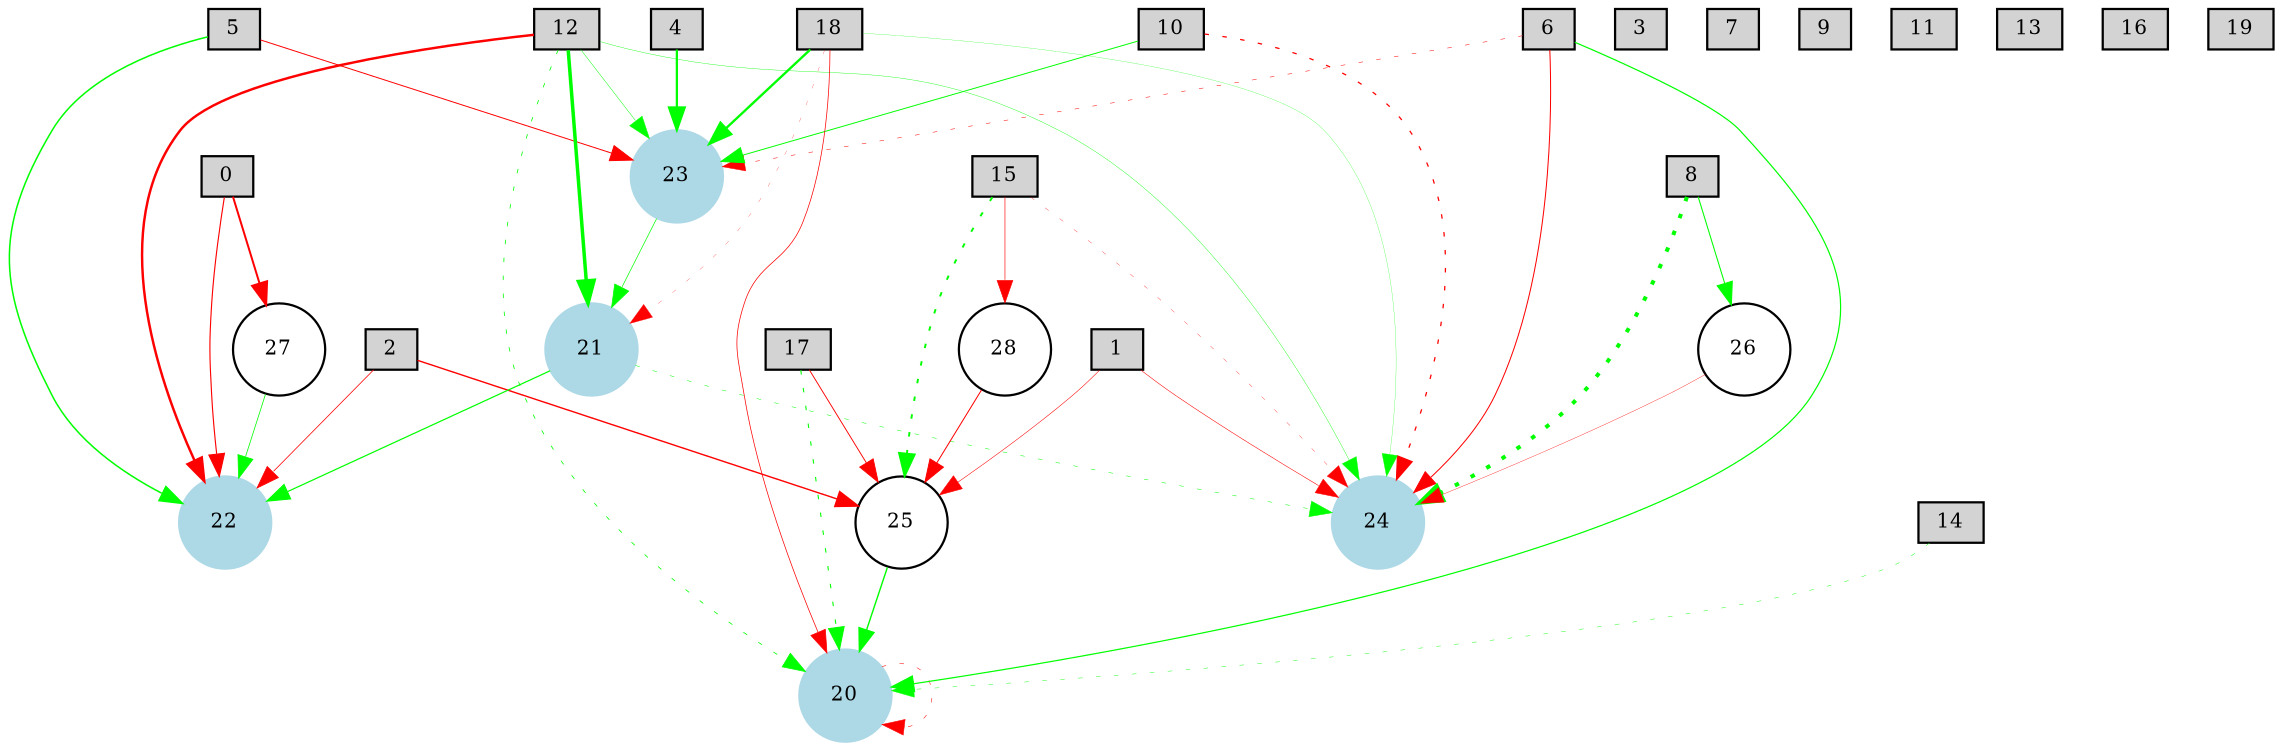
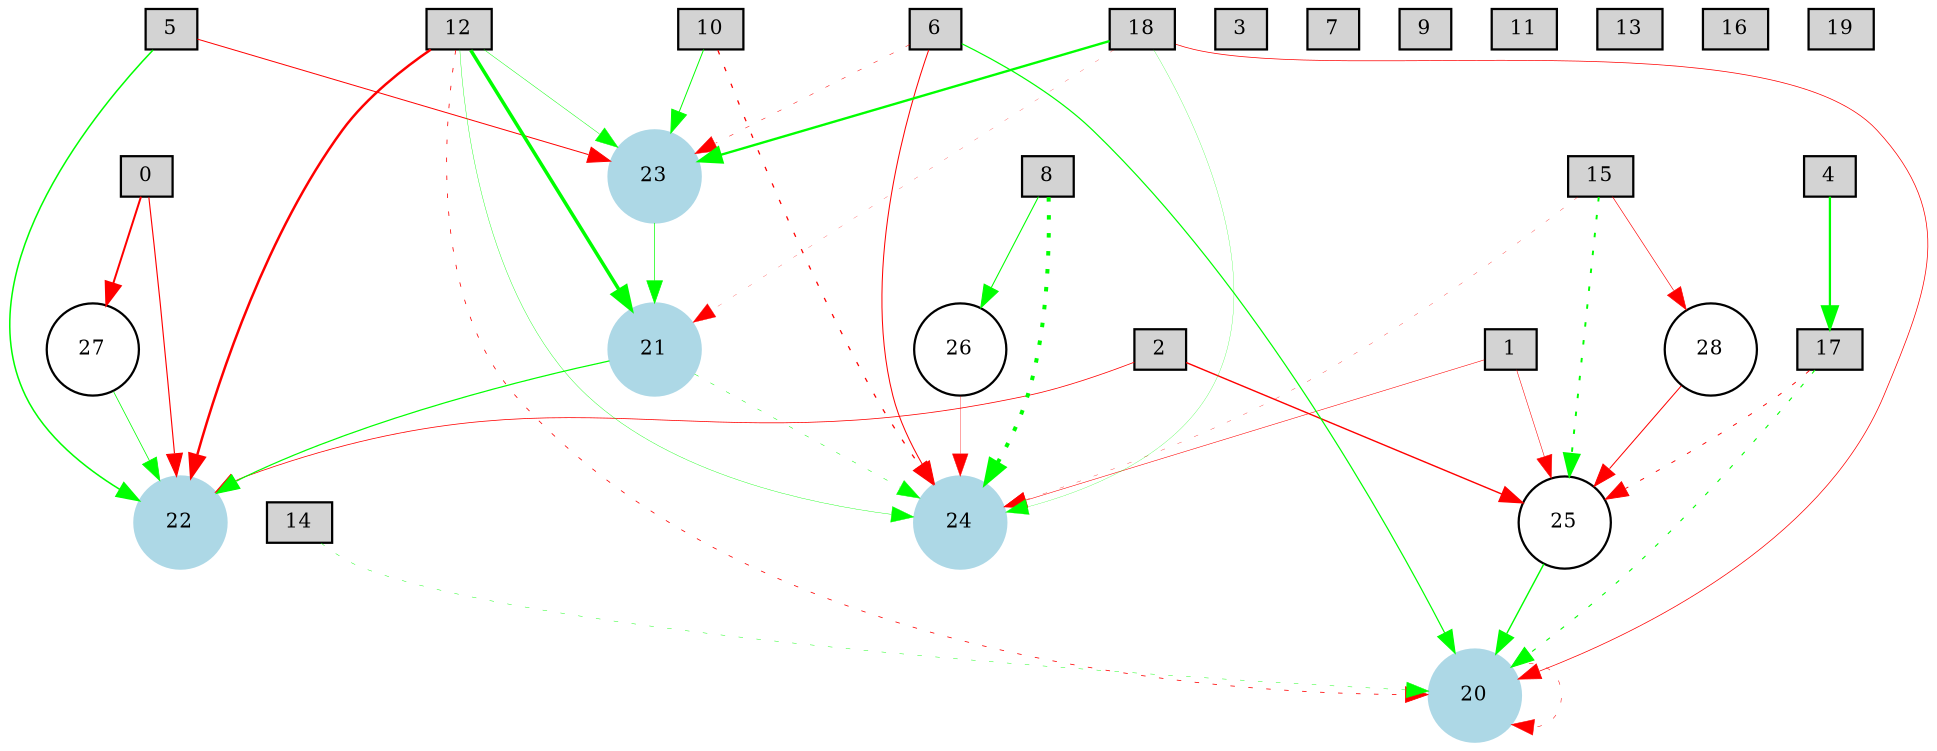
(677, 78) -> (1830, 251)
(828, 400) -> (1720, 434)
(538, 421) -> (760, 569)
